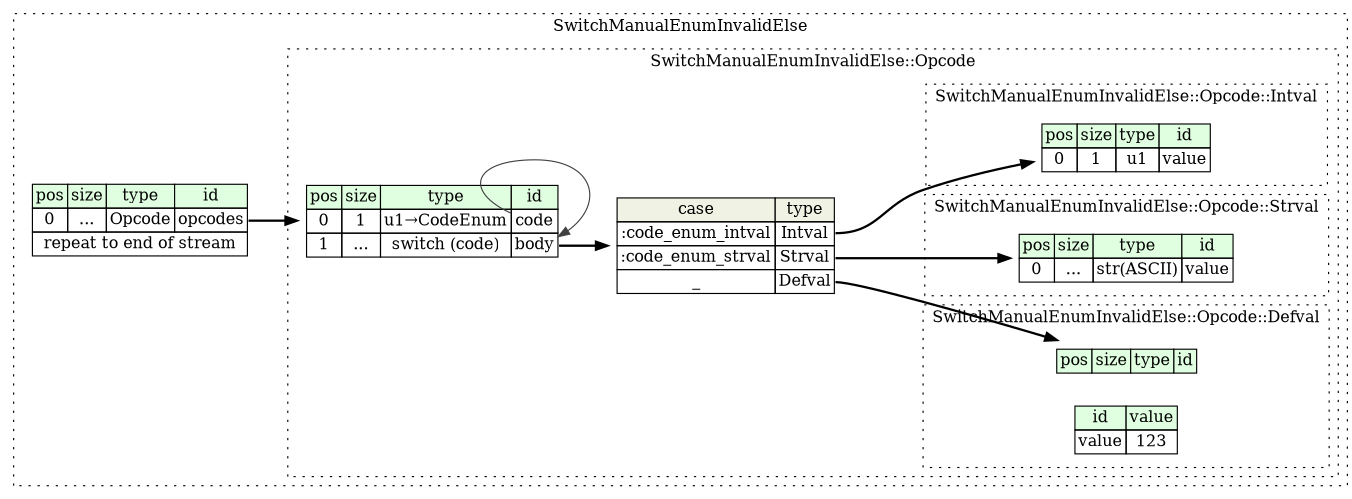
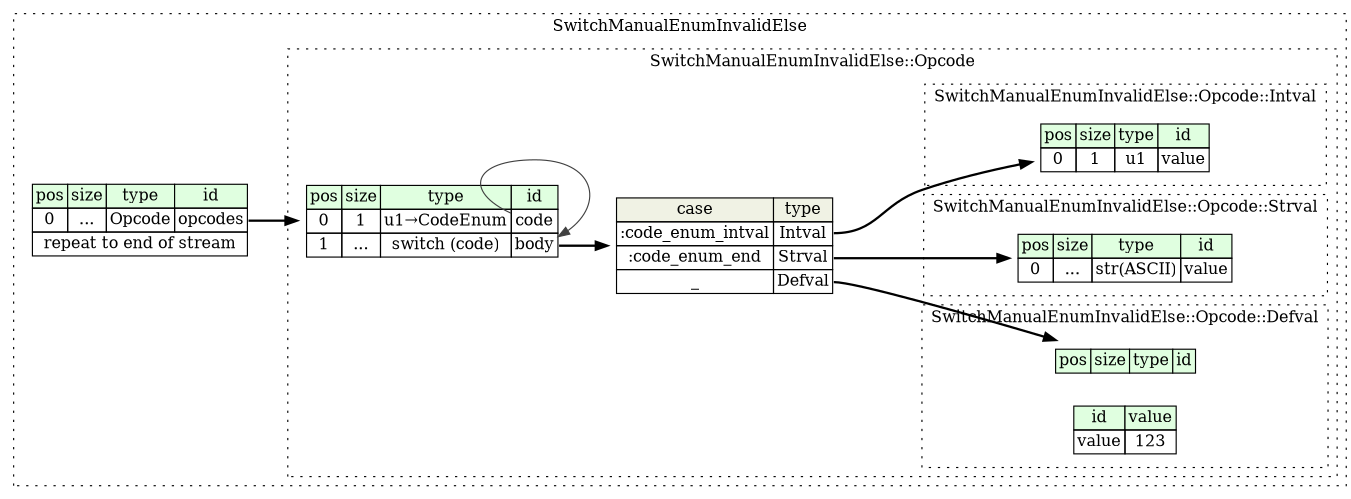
(696, 257) -> (695, 257)
